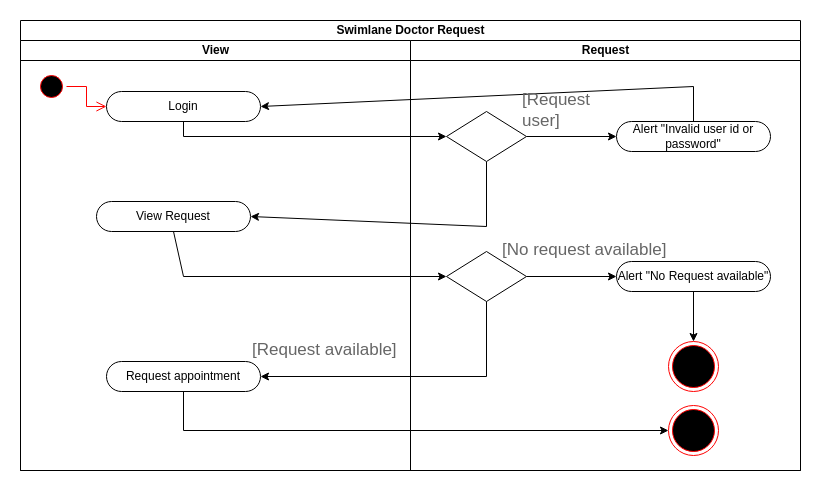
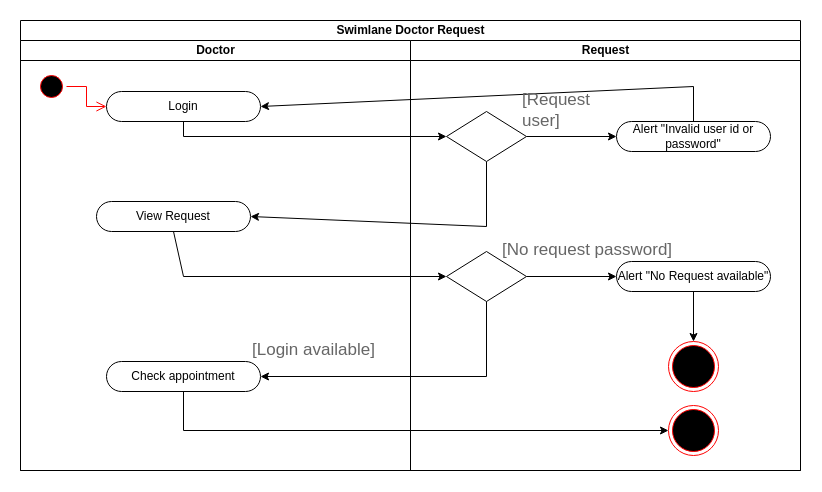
(216, 51) -> (216, 51)
(590, 251) -> (590, 251)
(327, 351) -> (322, 351)
(184, 377) -> (184, 377)
